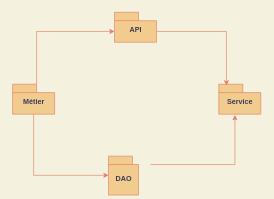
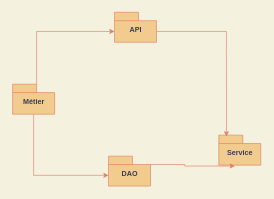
(240, 99) -> (240, 150)
(123, 176) -> (129, 171)
